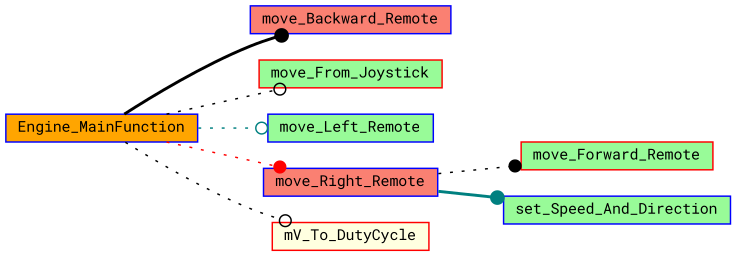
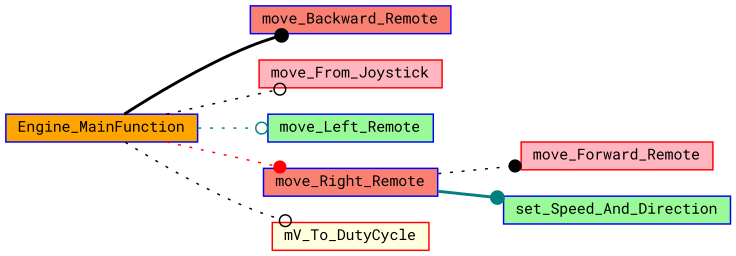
(351, 74) -> (351, 74)
(617, 156) -> (617, 156)
